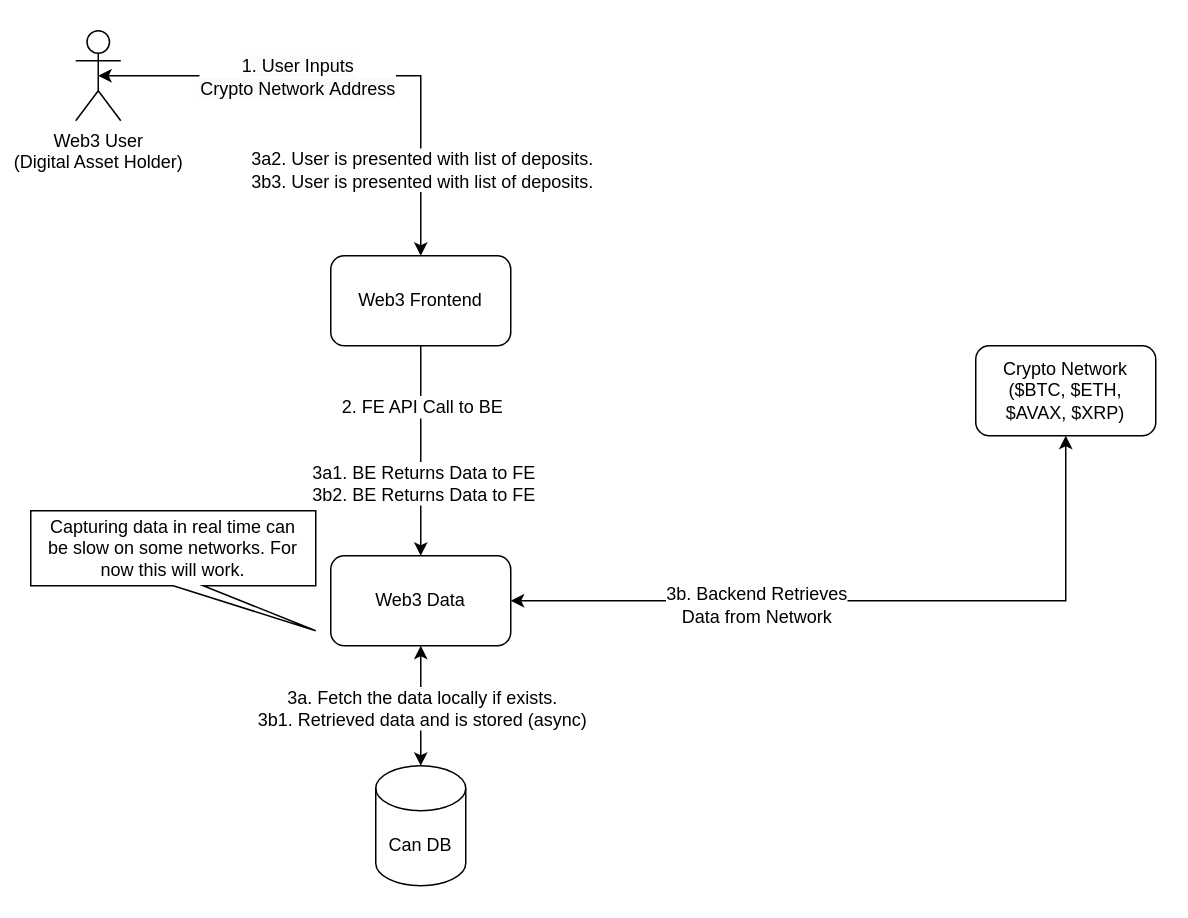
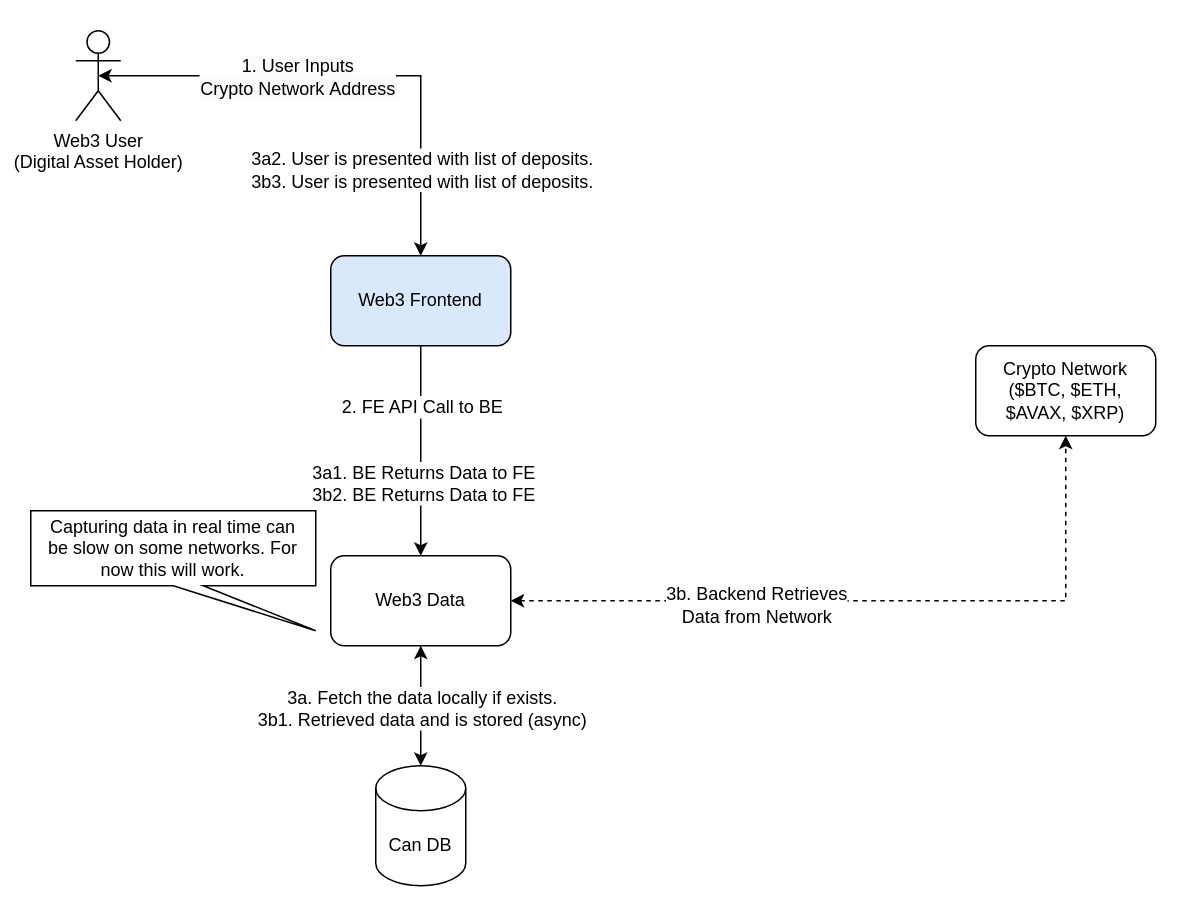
(421, 301) -> (421, 301)
(1034, 601) -> (1034, 601)
